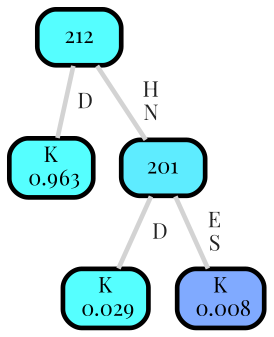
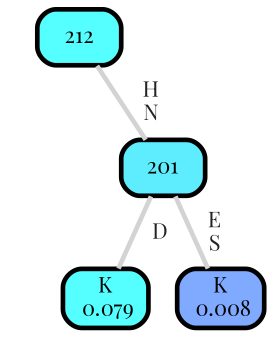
(51, 168) -> none
(106, 298) -> (106, 298)
